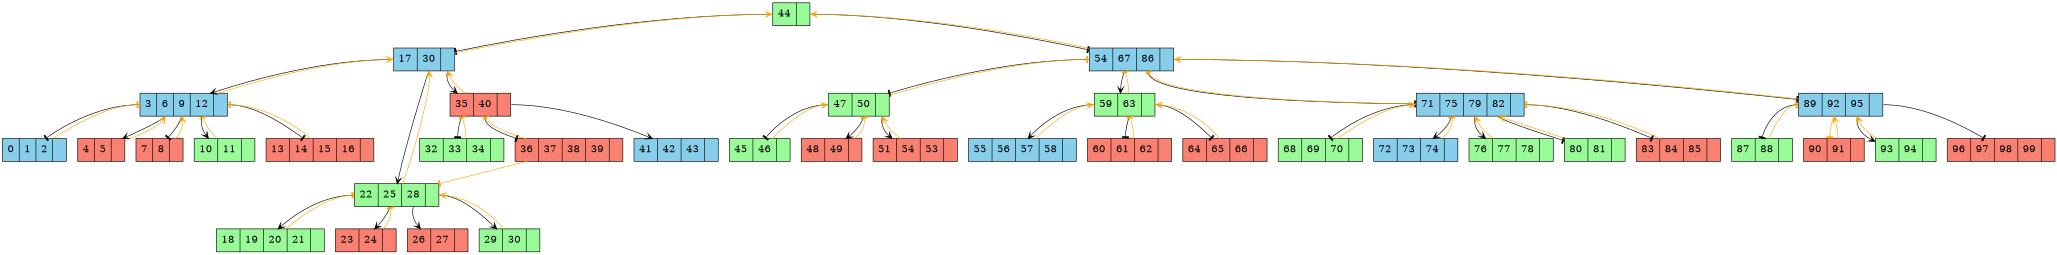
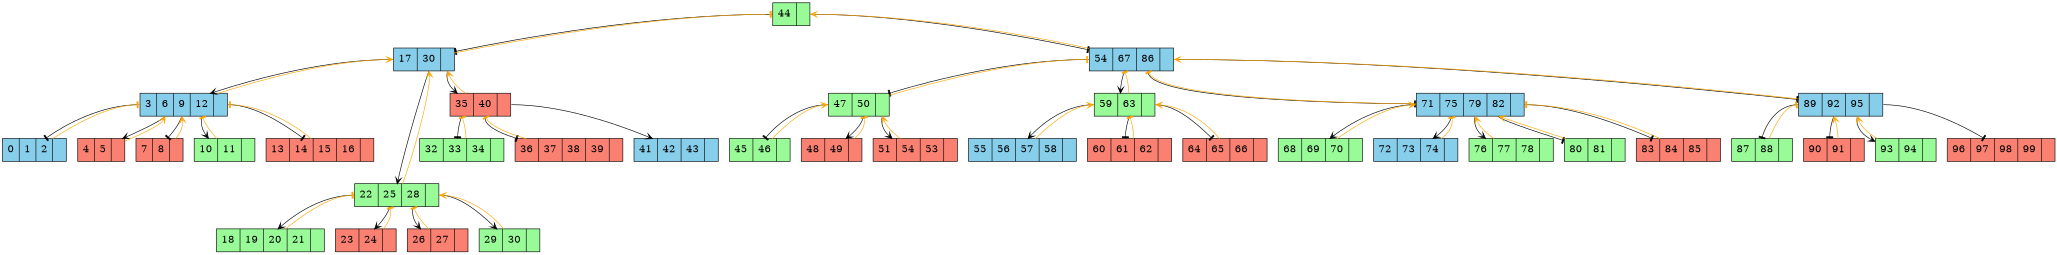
(609, 27) -> (609, 27)
(1361, 119) -> (1361, 119)
(1831, 126) -> (1831, 126)
(485, 172) -> (421, 220)
